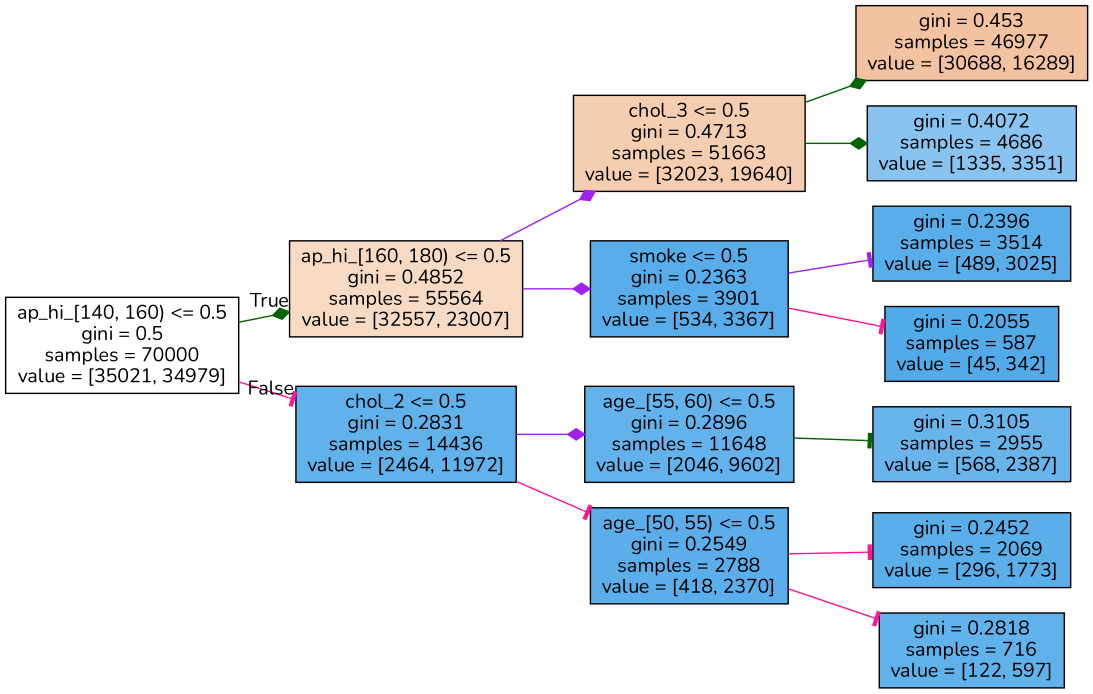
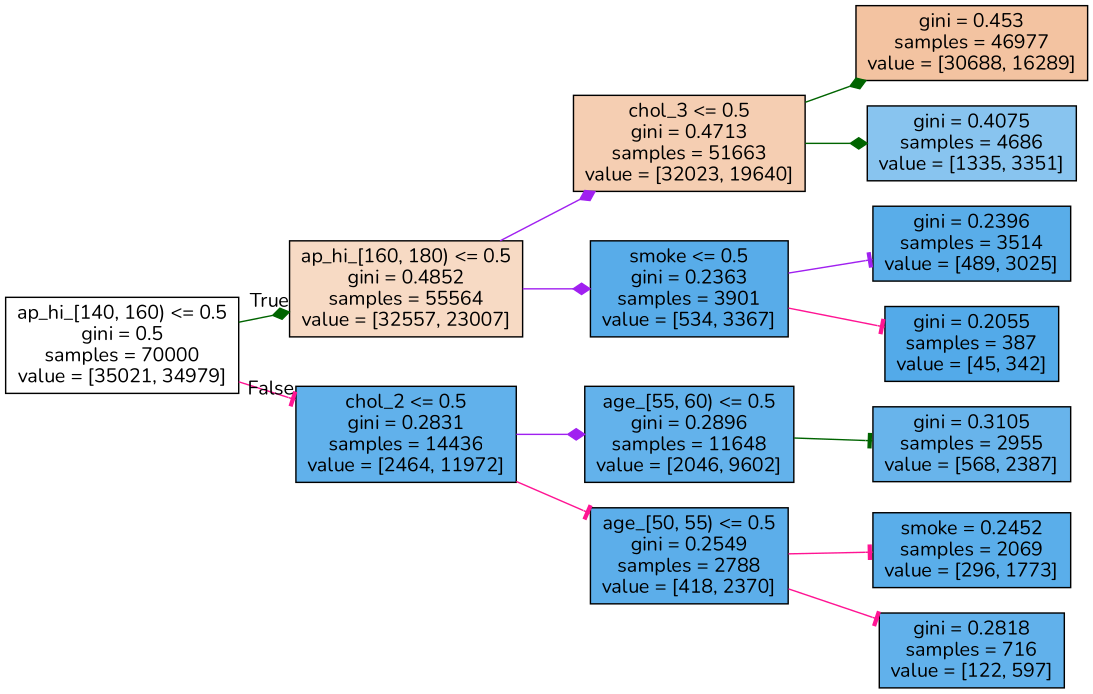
(972, 143) -> (972, 143)
(972, 344) -> (972, 344)
(972, 550) -> (972, 550)
